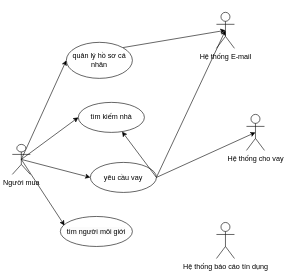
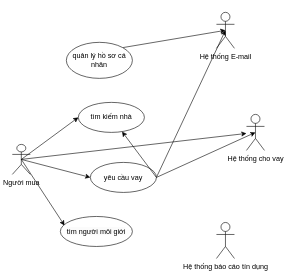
(45, 108) -> (188, 140)
